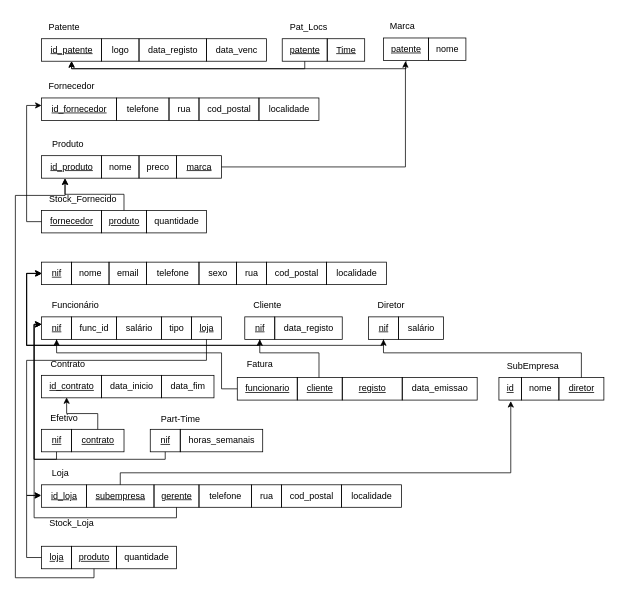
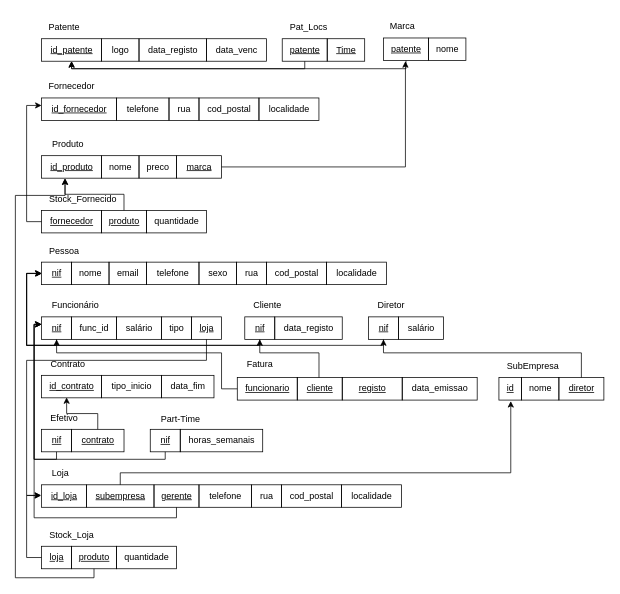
none -> (64, 251)
(132, 387) -> (132, 387)
(72, 524) -> (72, 535)
